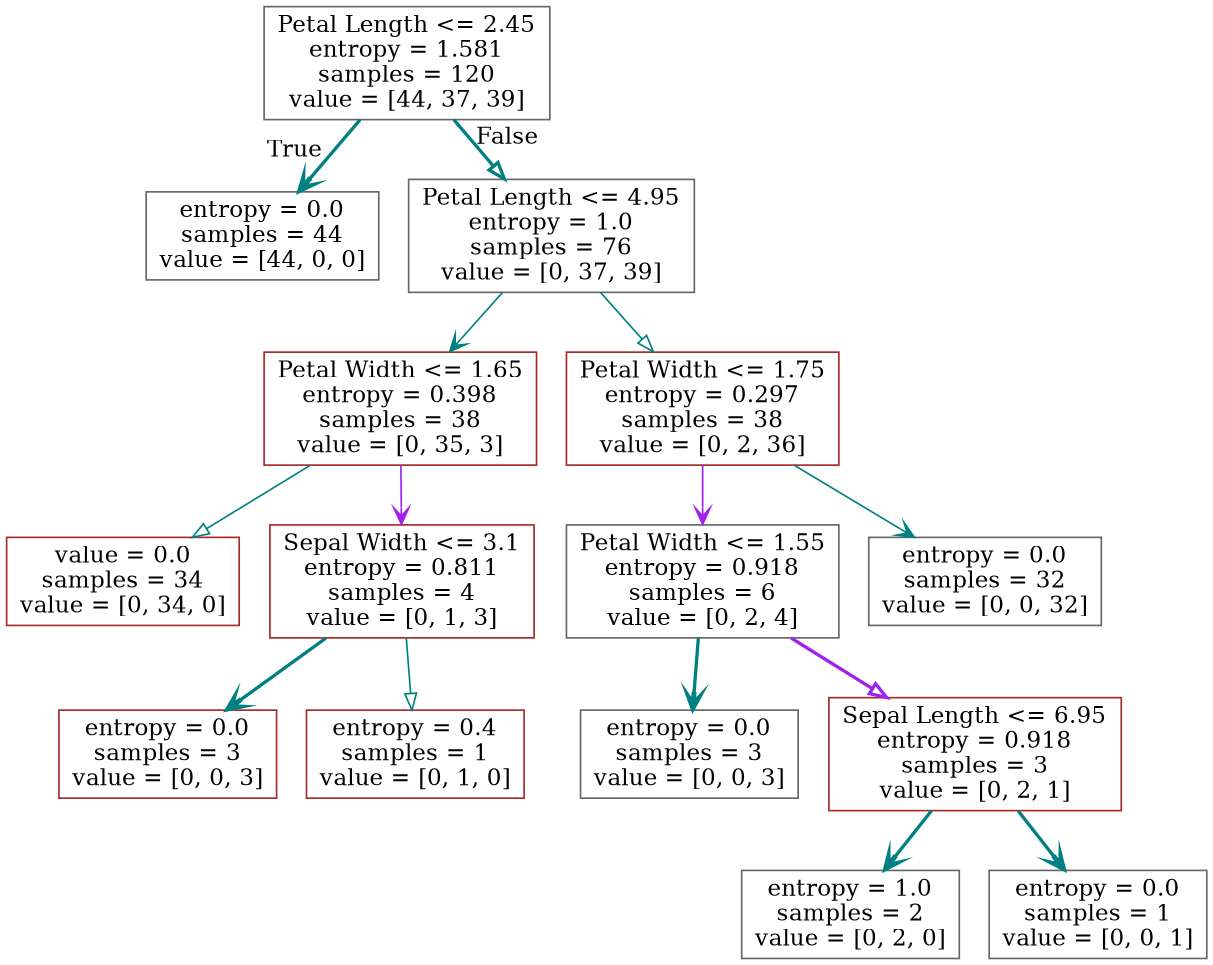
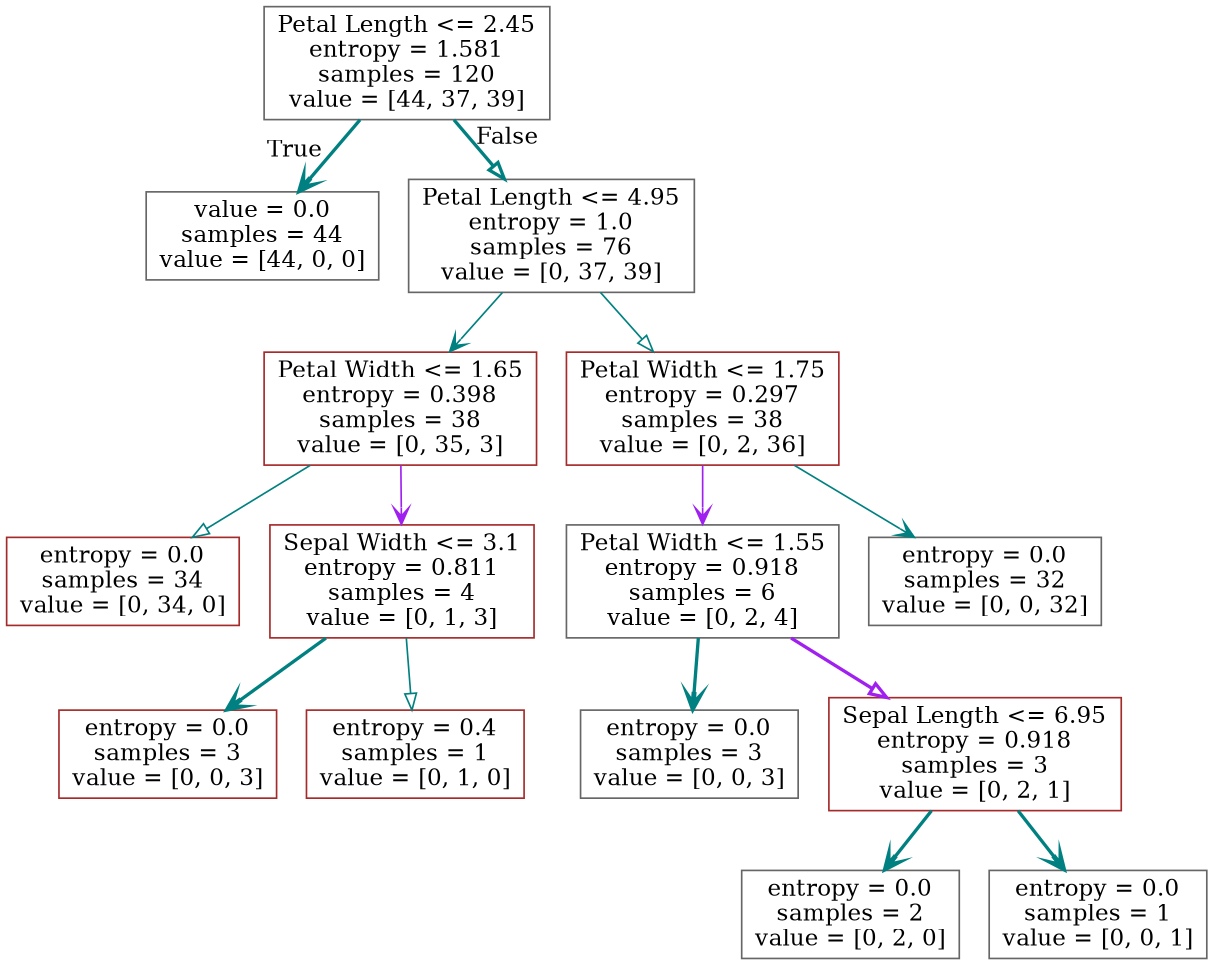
(262, 236) -> (262, 236)
(123, 581) -> (123, 581)
(850, 914) -> (850, 914)
